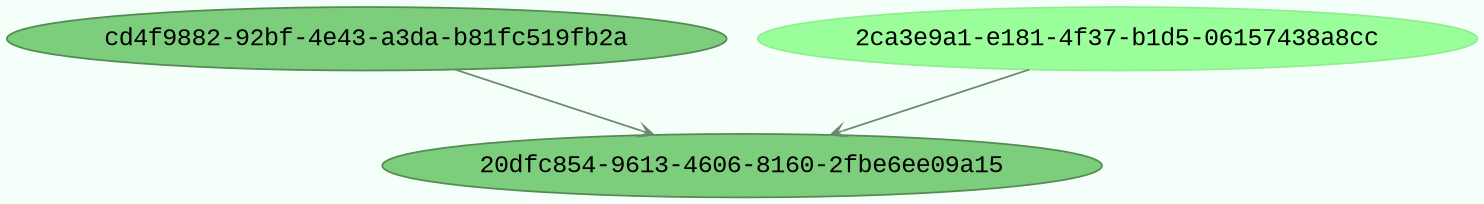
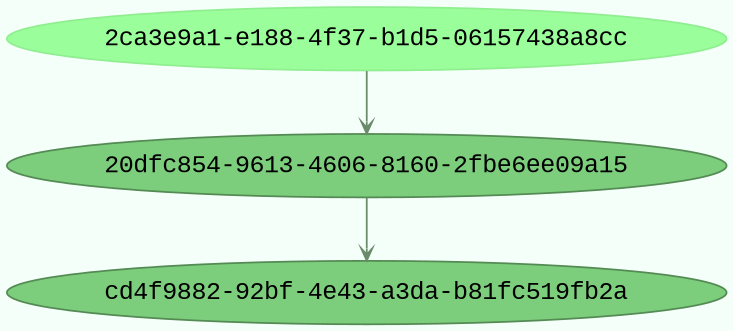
(1118, 39) -> (367, 39)
(548, 100) -> (367, 223)
